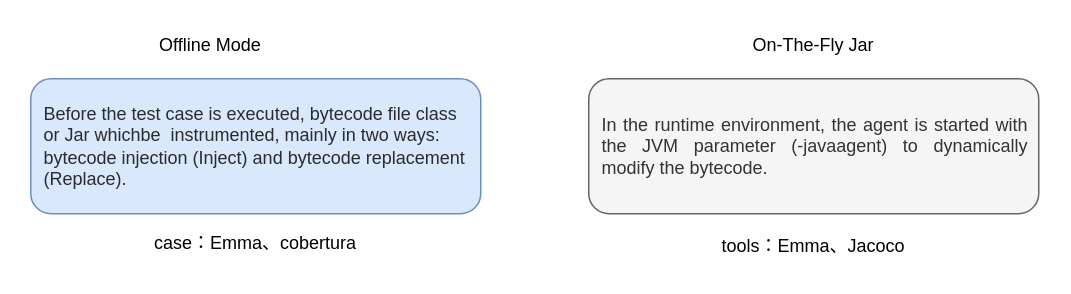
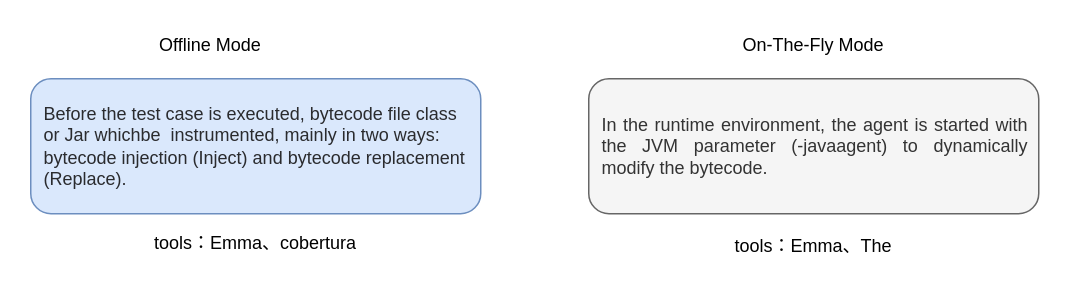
(814, 46) -> (814, 46)
(256, 244) -> (256, 244)
(814, 247) -> (814, 247)
